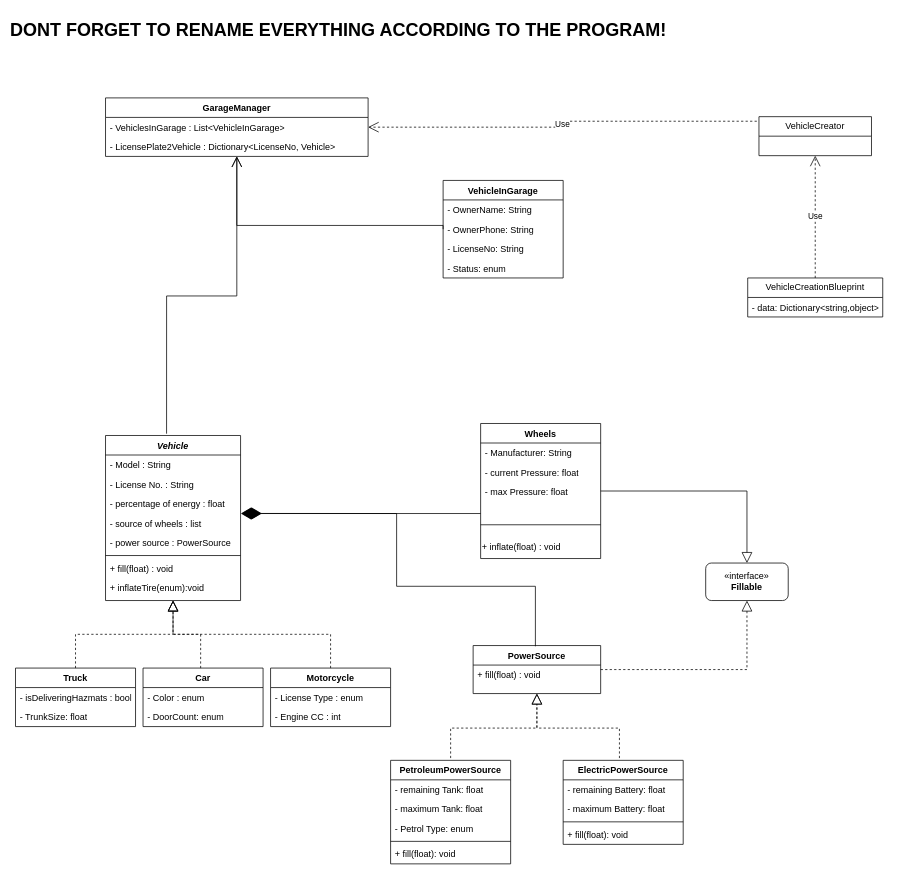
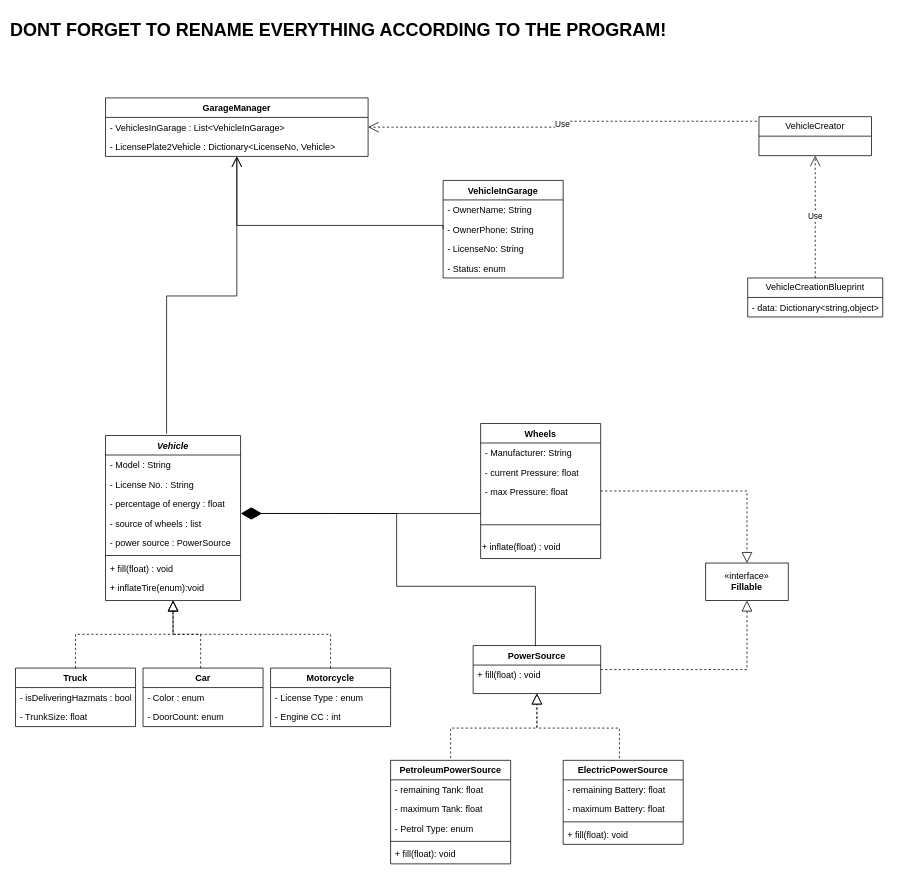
(705, 491) -> (705, 491)
(747, 582) -> (747, 582)
